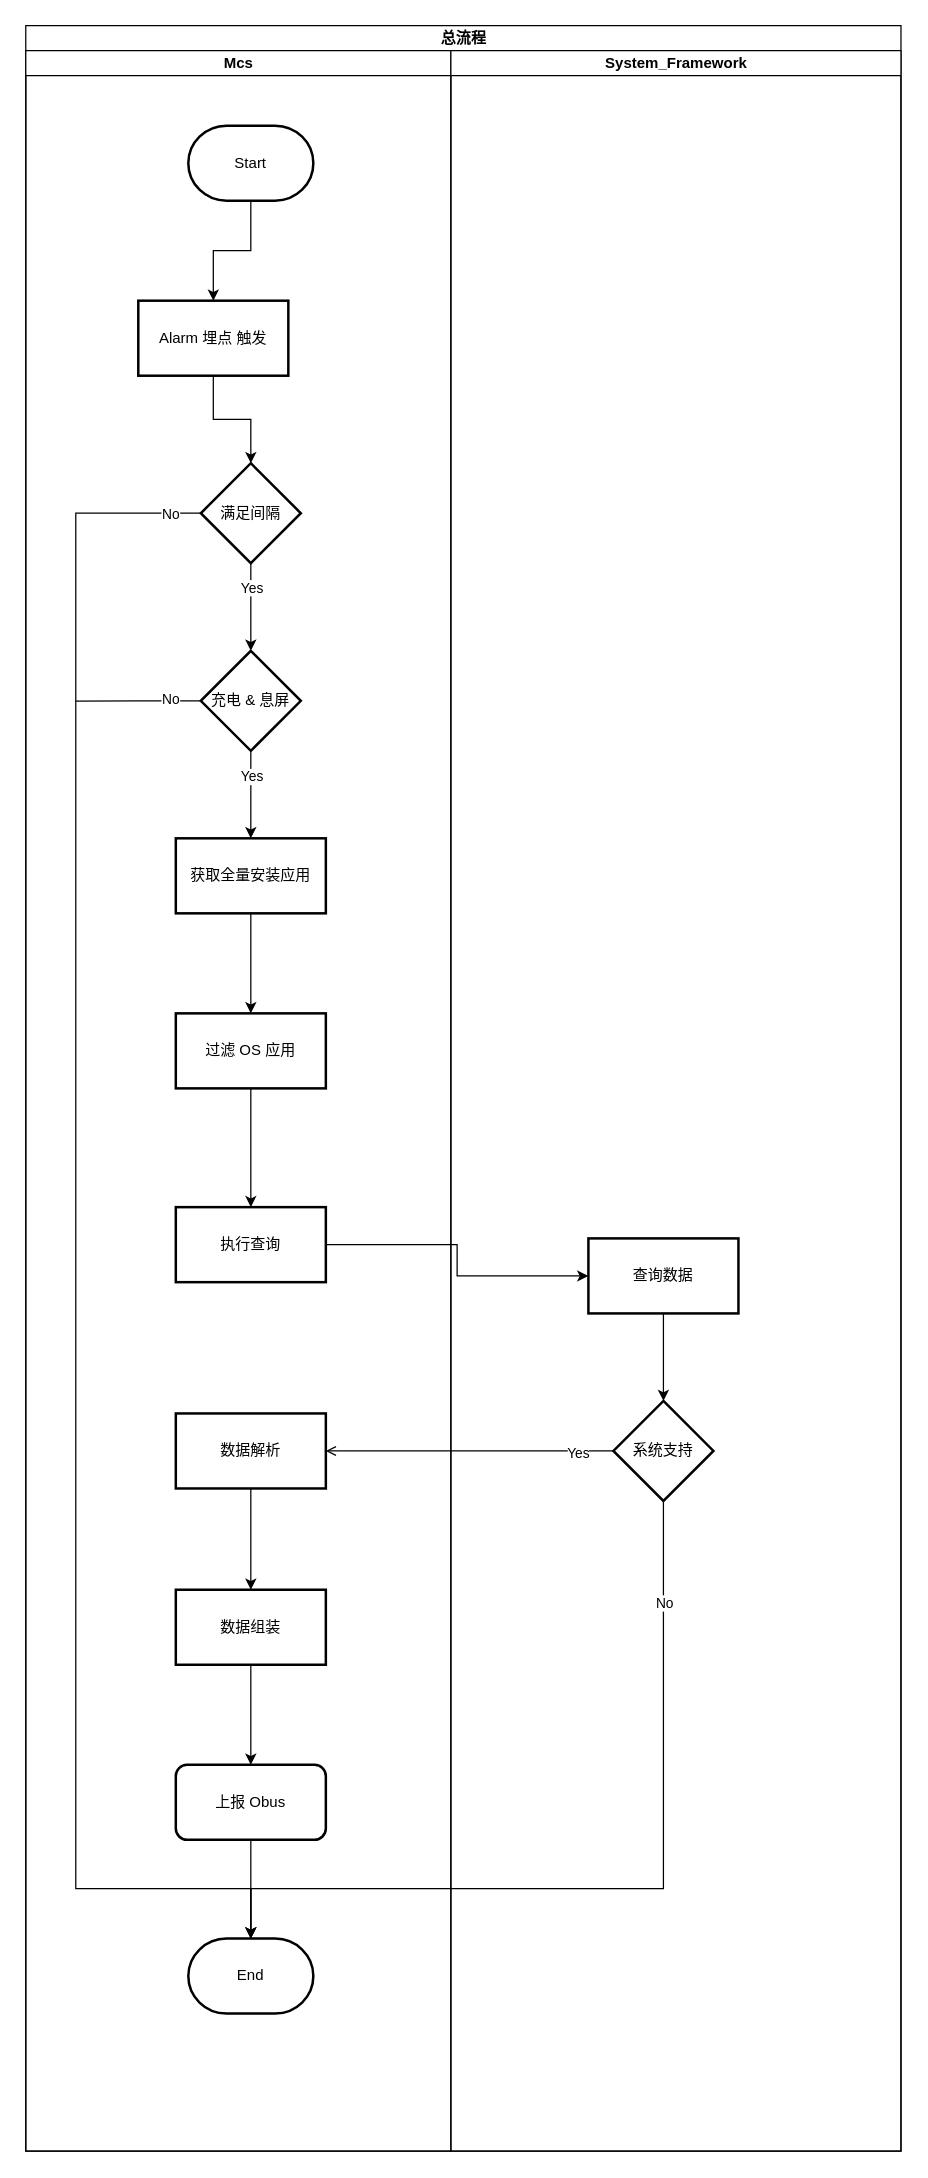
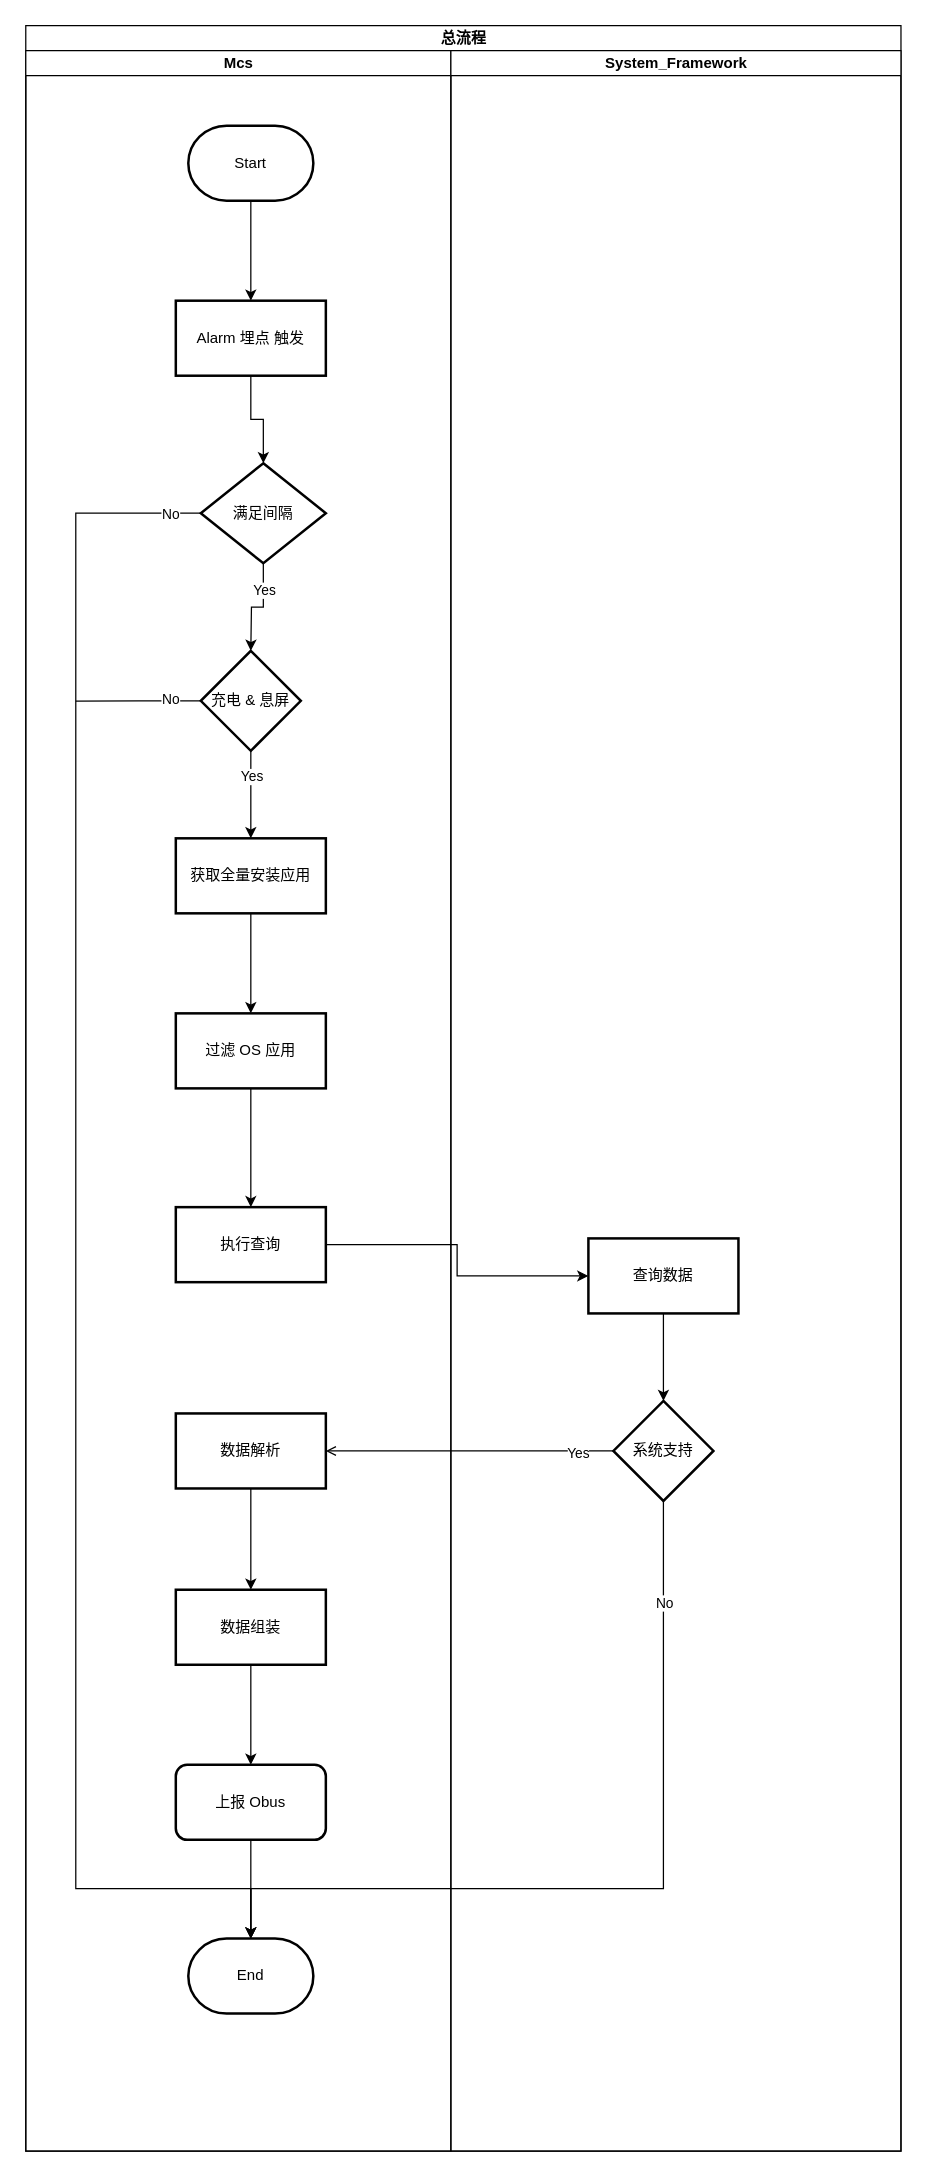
(213, 338) -> (251, 338)
(251, 513) -> (263, 513)
